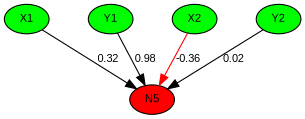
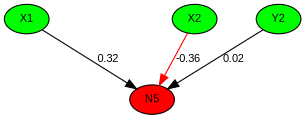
(111, 19) -> none
